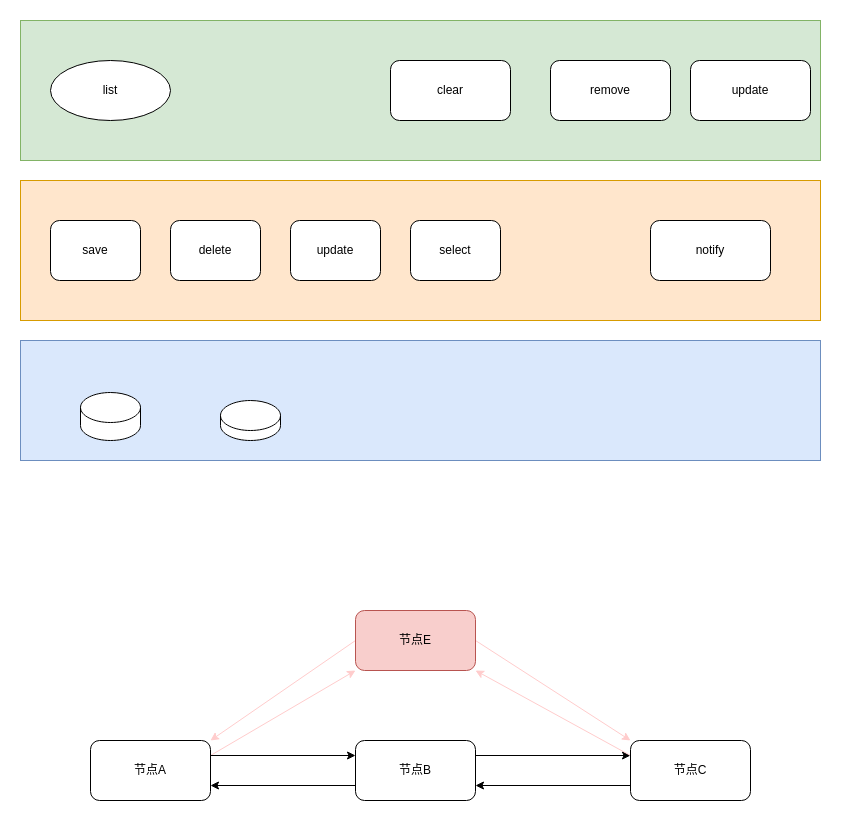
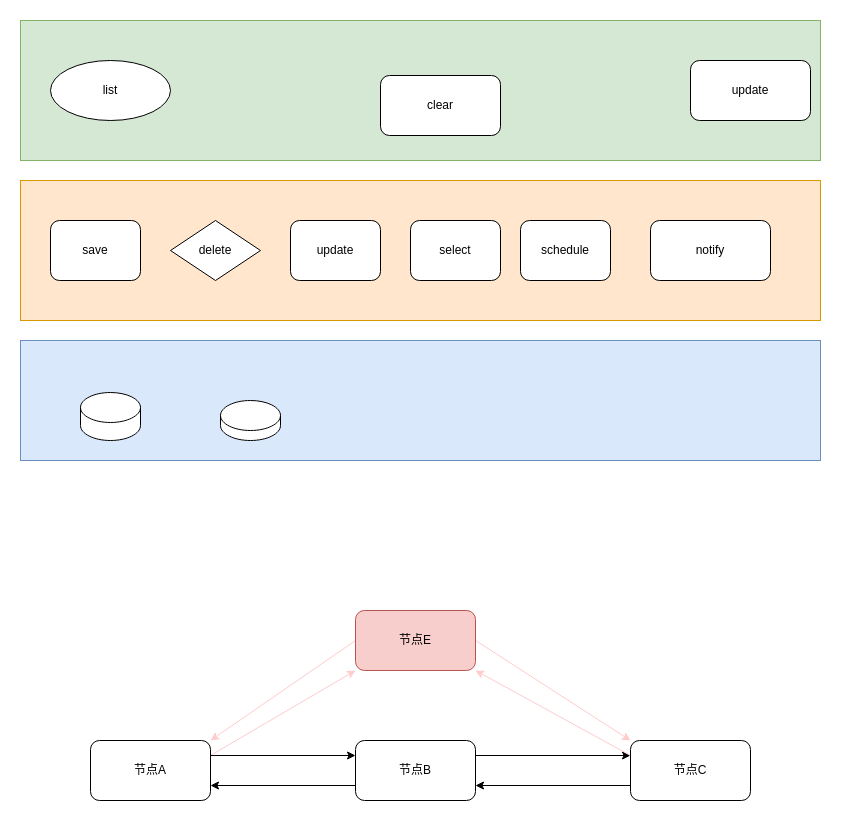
(451, 91) -> (441, 106)
(611, 91) -> none
(216, 251) -> (216, 251)
none -> (566, 251)
